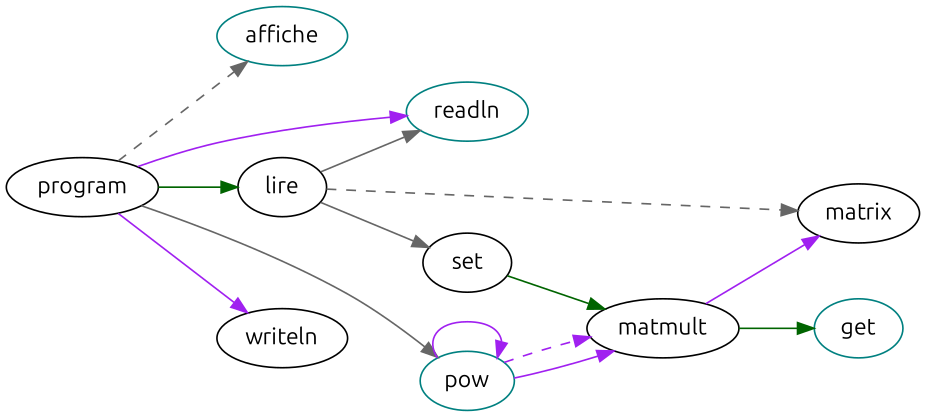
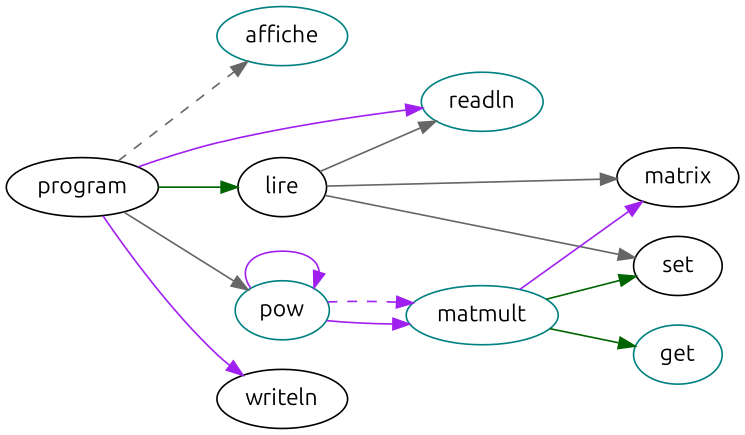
(554, 200) -> (463, 183)
(548, 290) -> (583, 290)
(663, 328) -> (482, 315)
